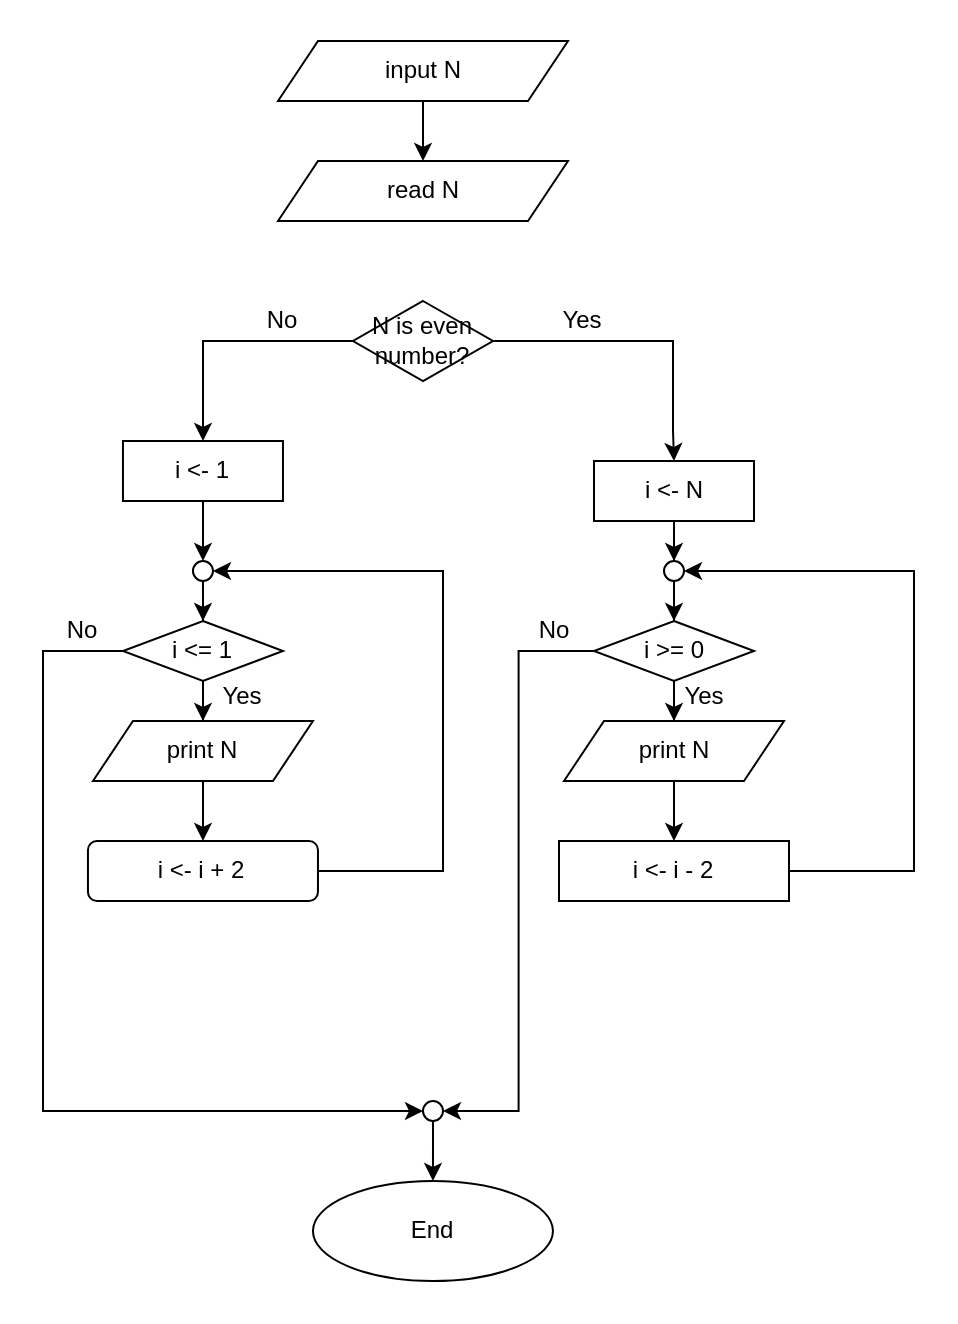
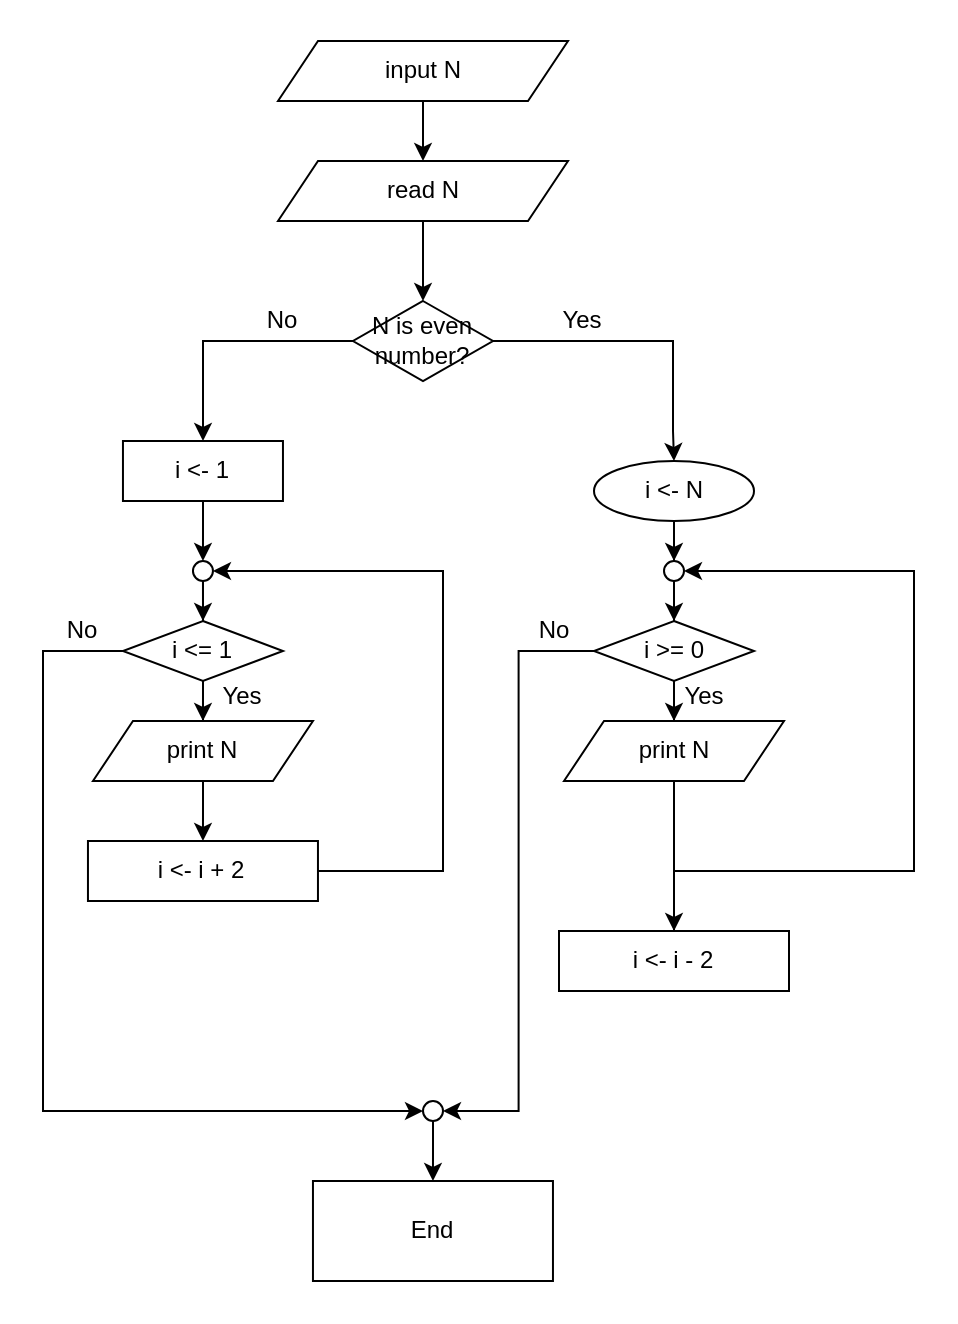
none -> (423, 254)
(674, 491) -> (674, 491)
(203, 871) -> (203, 871)
(674, 871) -> (674, 961)
(433, 1231) -> (433, 1231)
